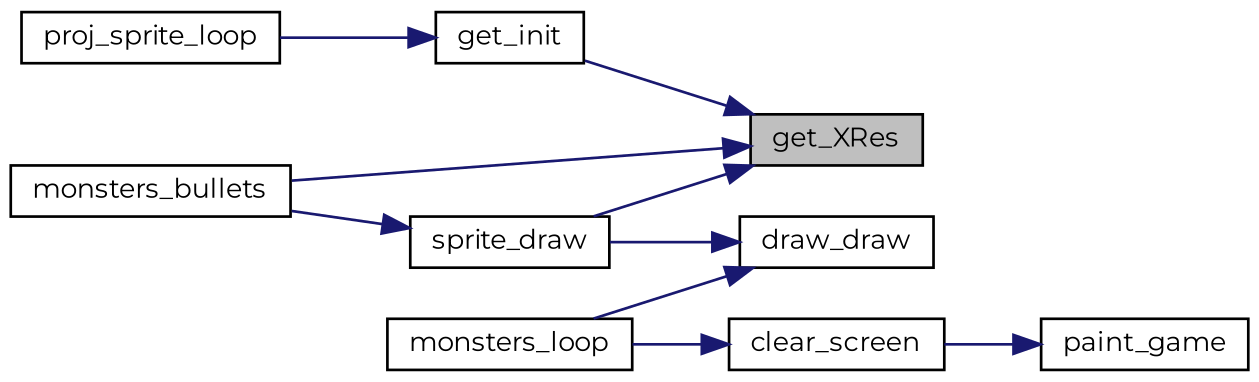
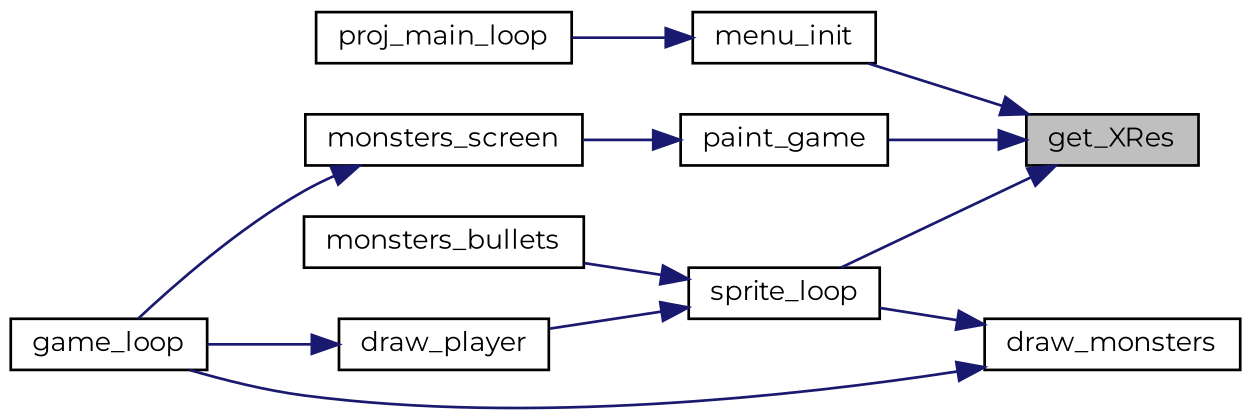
(151, 38) -> (444, 38)
(510, 38) -> (784, 38)
(508, 164) -> (944, 140)
(510, 242) -> (784, 293)
(837, 242) -> (1112, 344)
none -> (444, 344)
(510, 344) -> (109, 344)
(837, 344) -> (444, 140)
